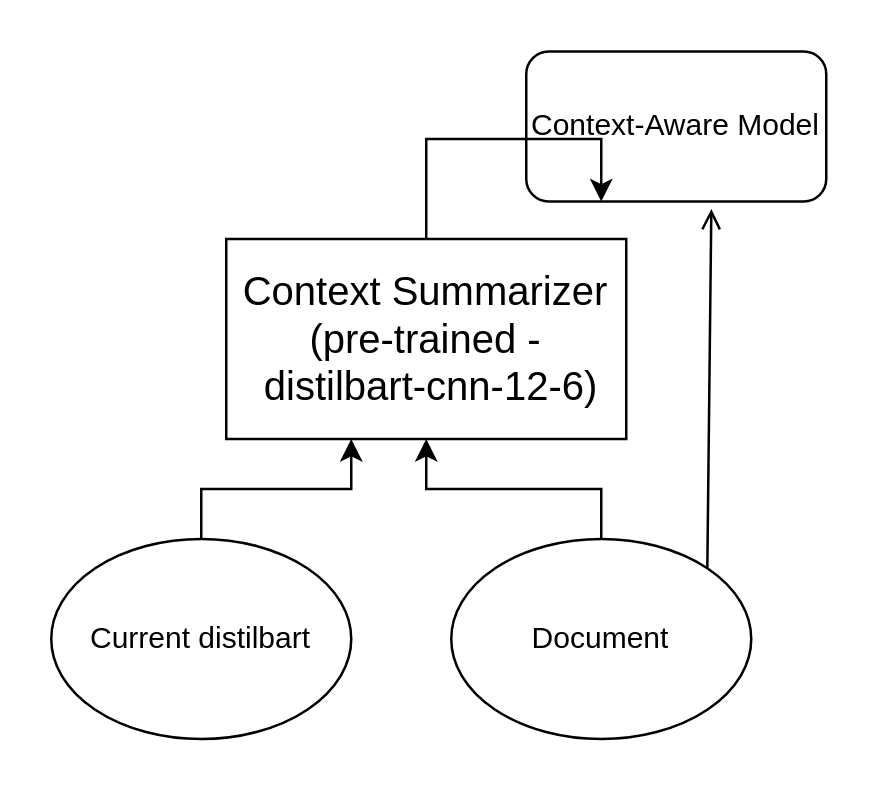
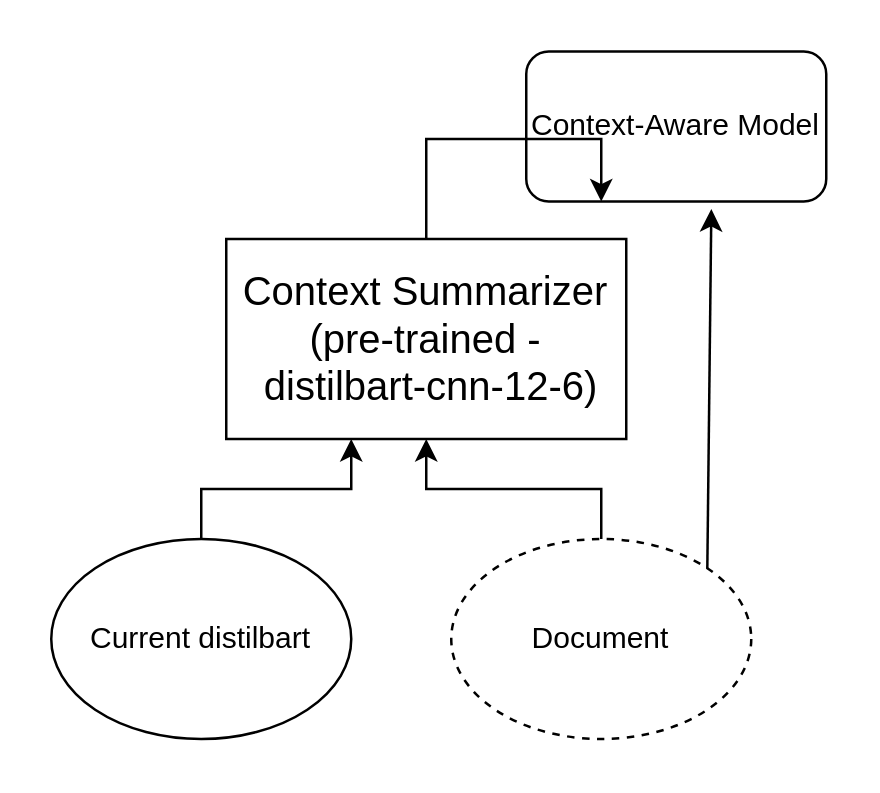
(711, 223) -> (711, 227)
(601, 639) -> (601, 639)
